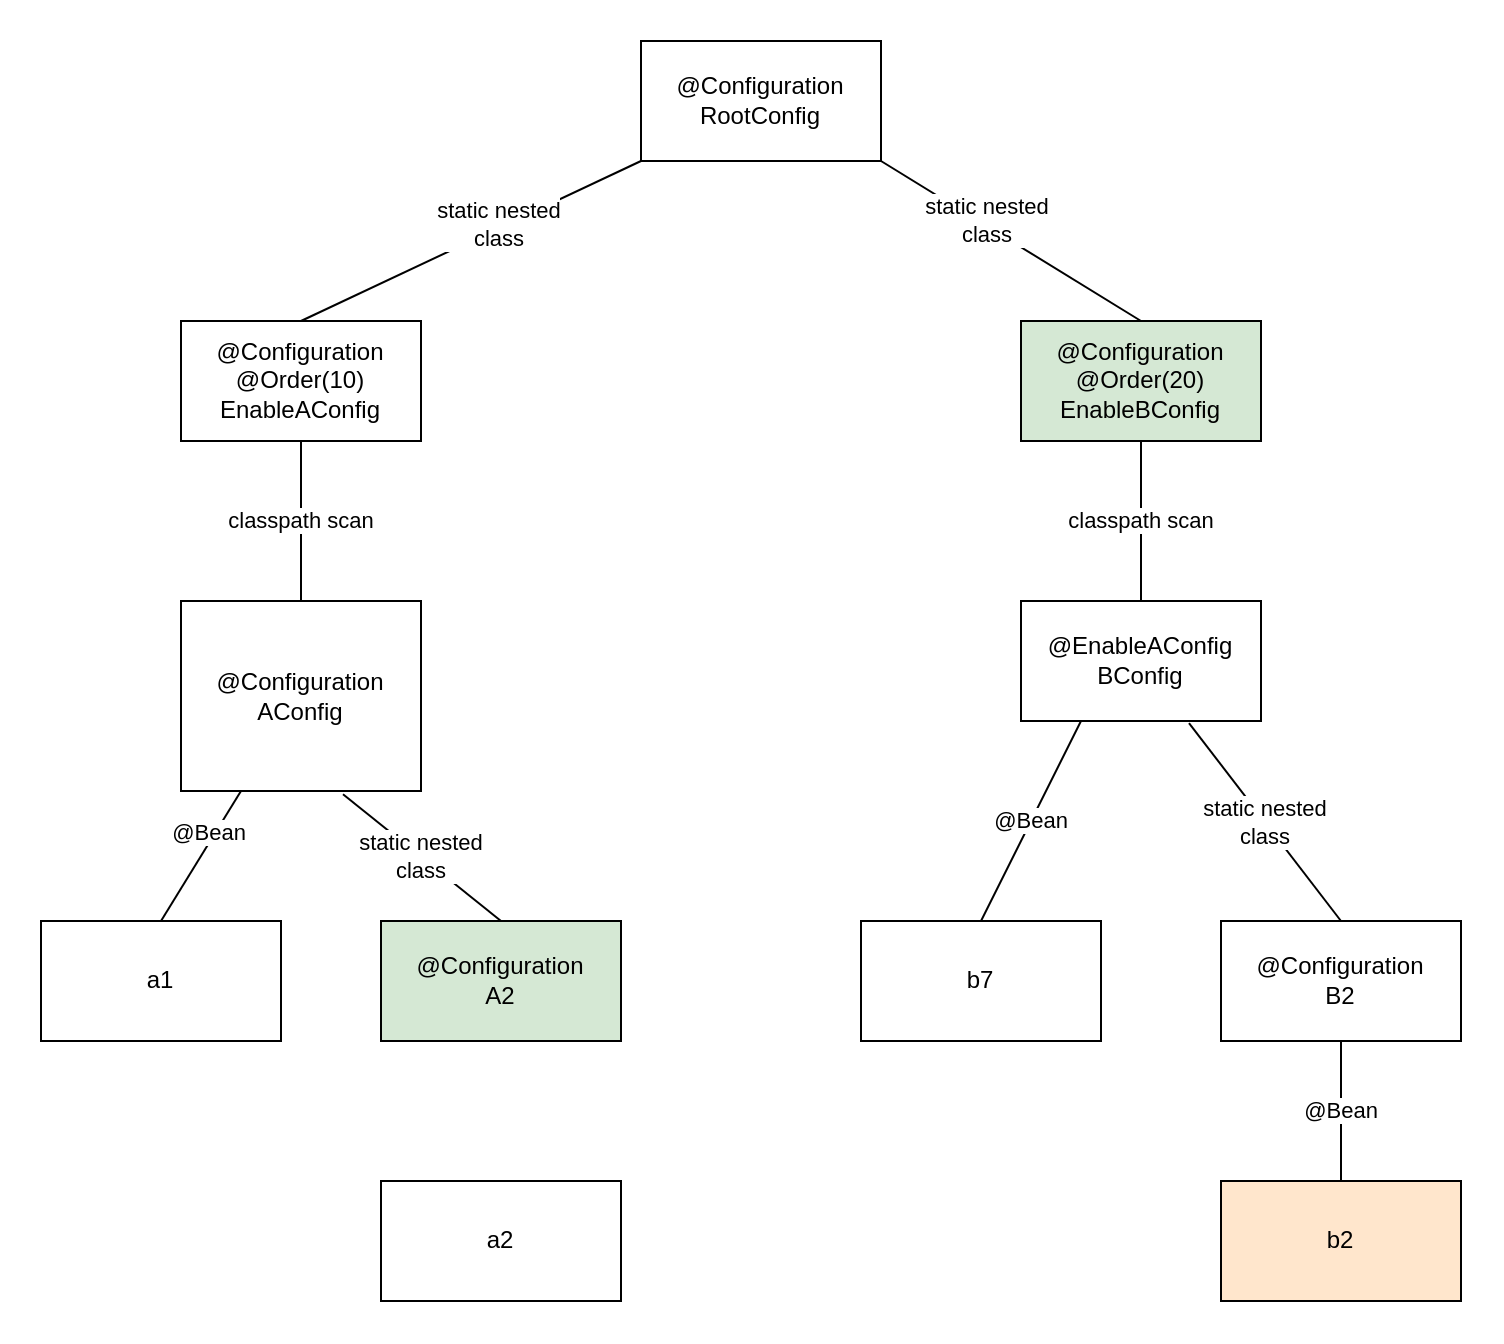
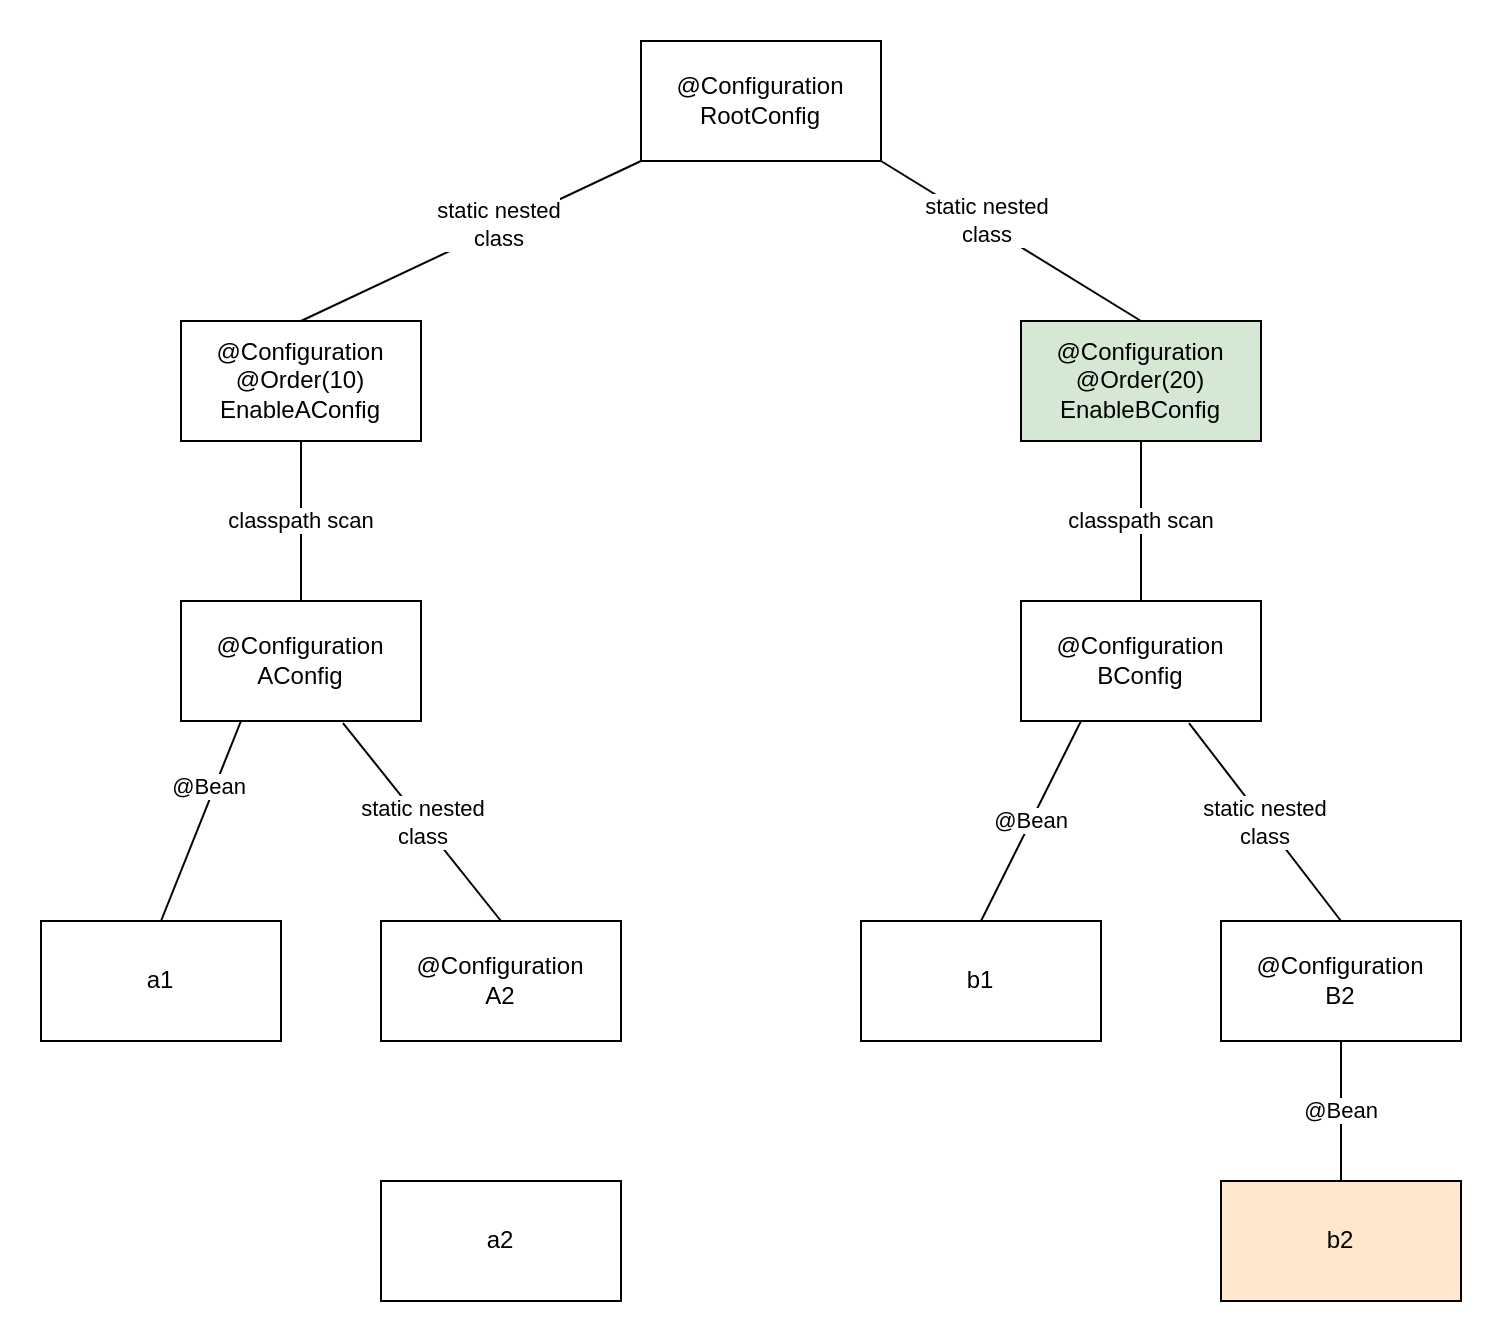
(1141, 661) -> (1141, 661)
(301, 696) -> (301, 661)
(501, 981) -> (501, 981)
(981, 981) -> (981, 981)
